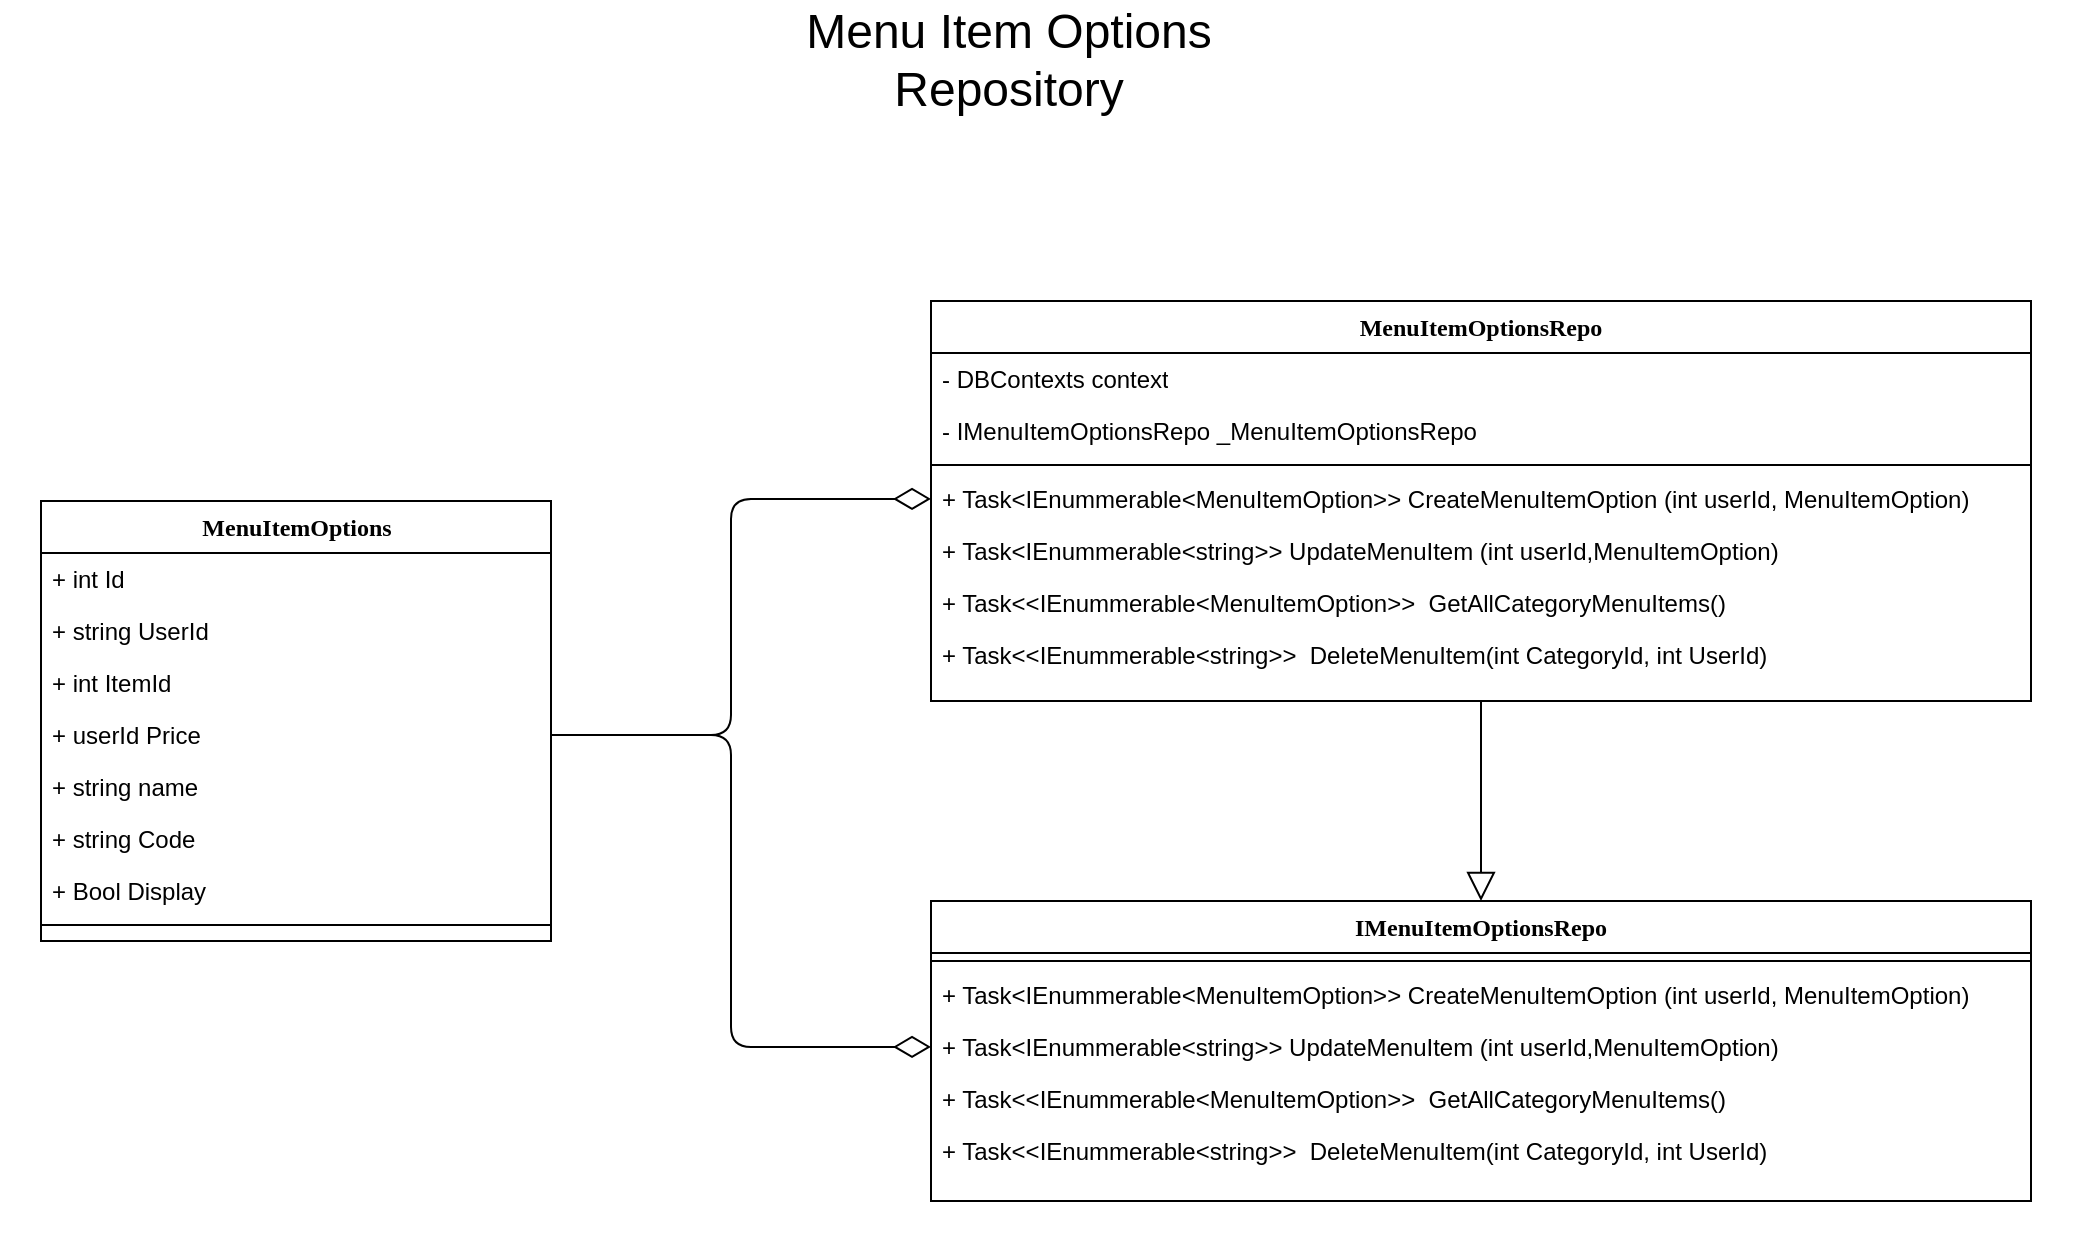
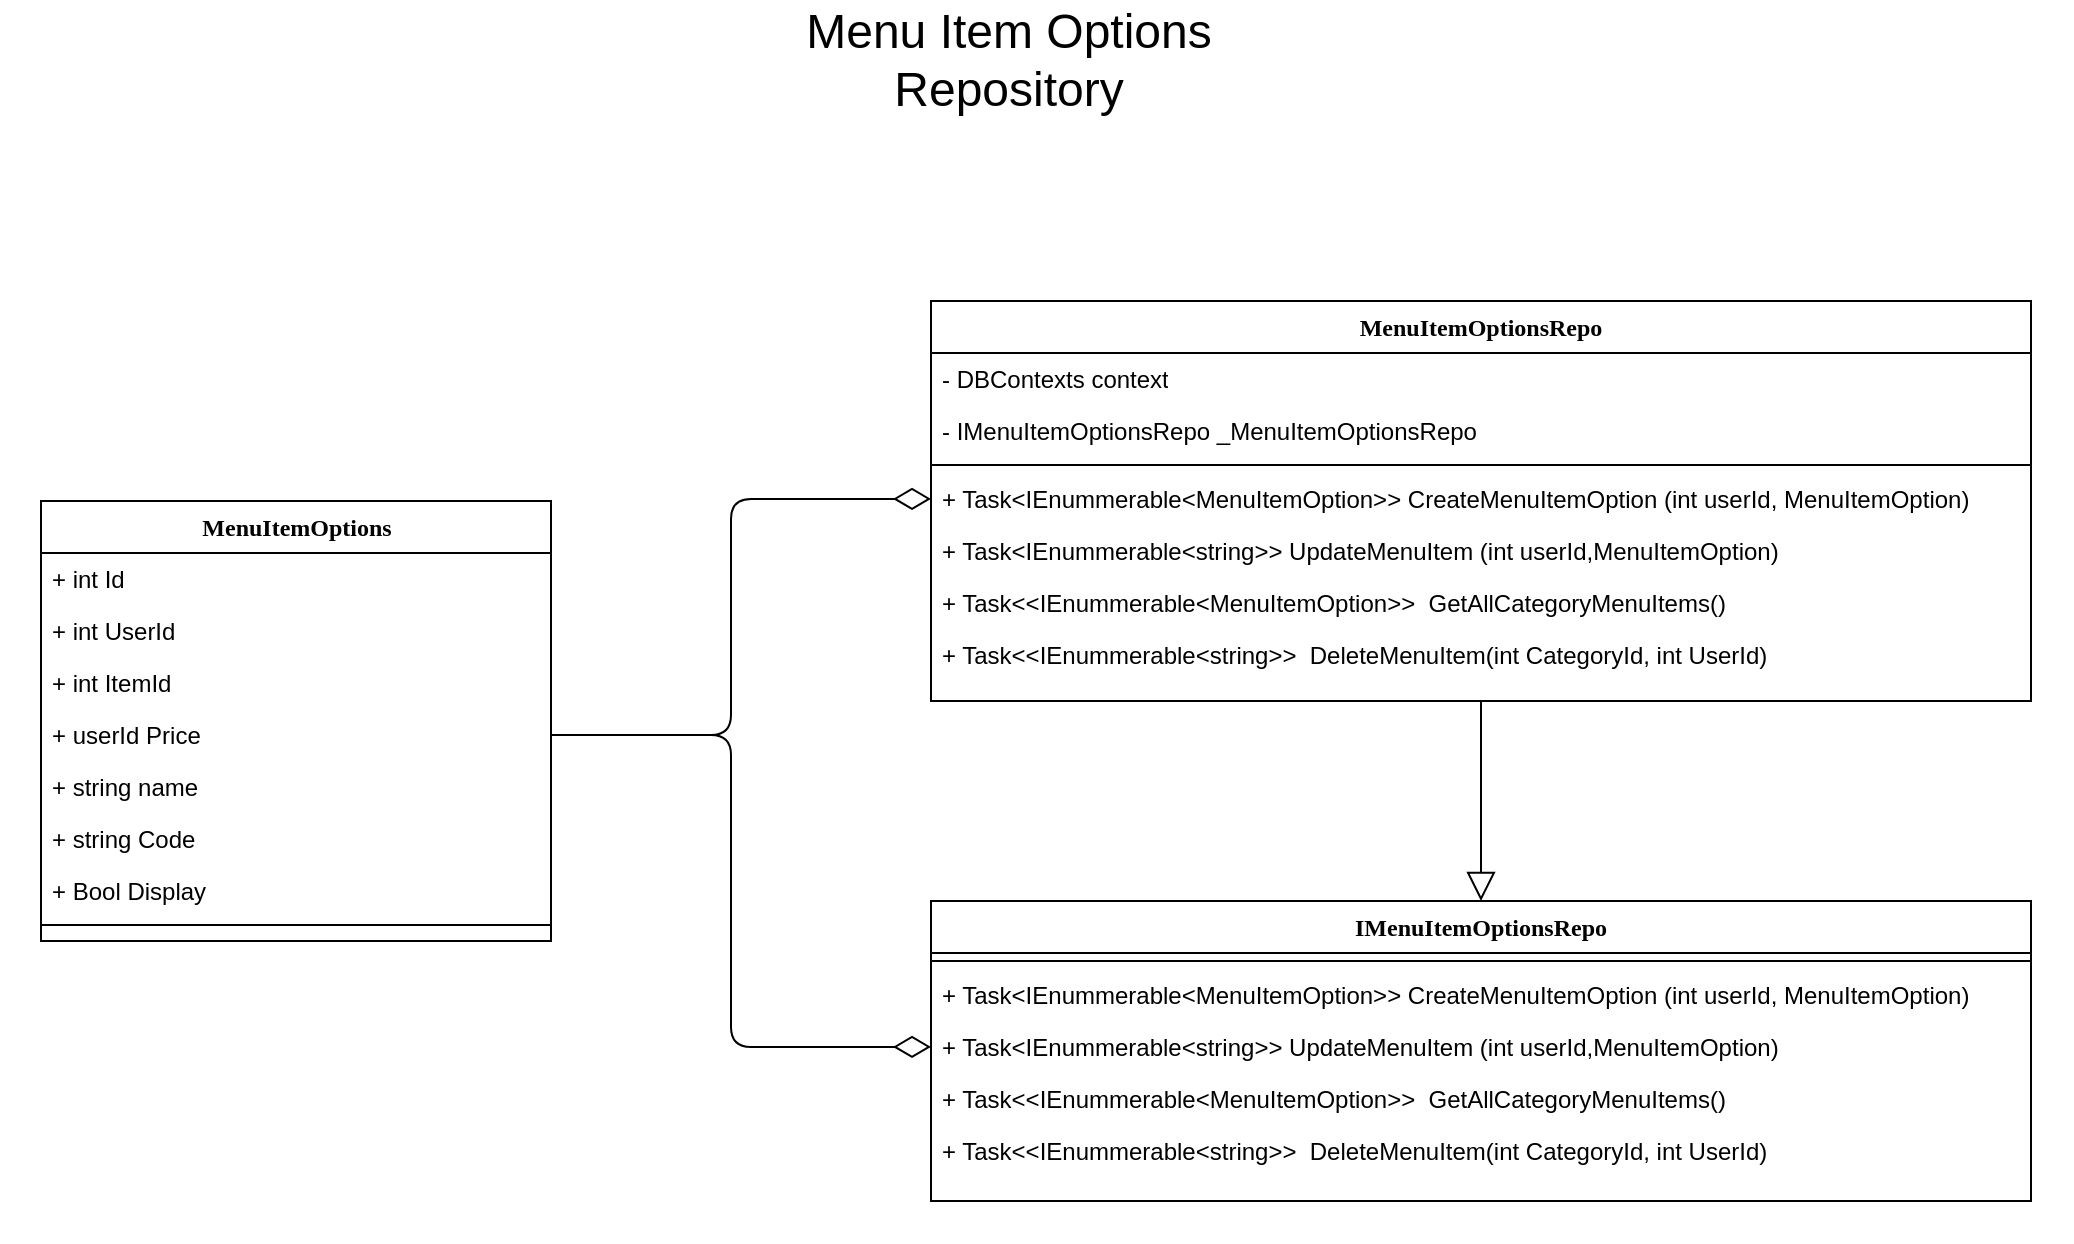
(144, 633) -> (124, 633)
